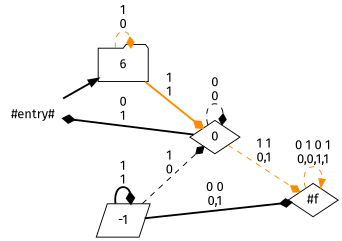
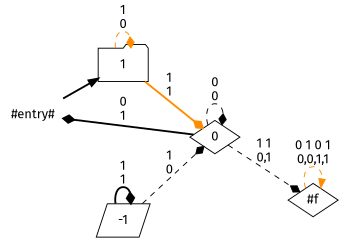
(123, 65) -> (123, 65)
(259, 165) -> (259, 165)
(212, 211) -> none
